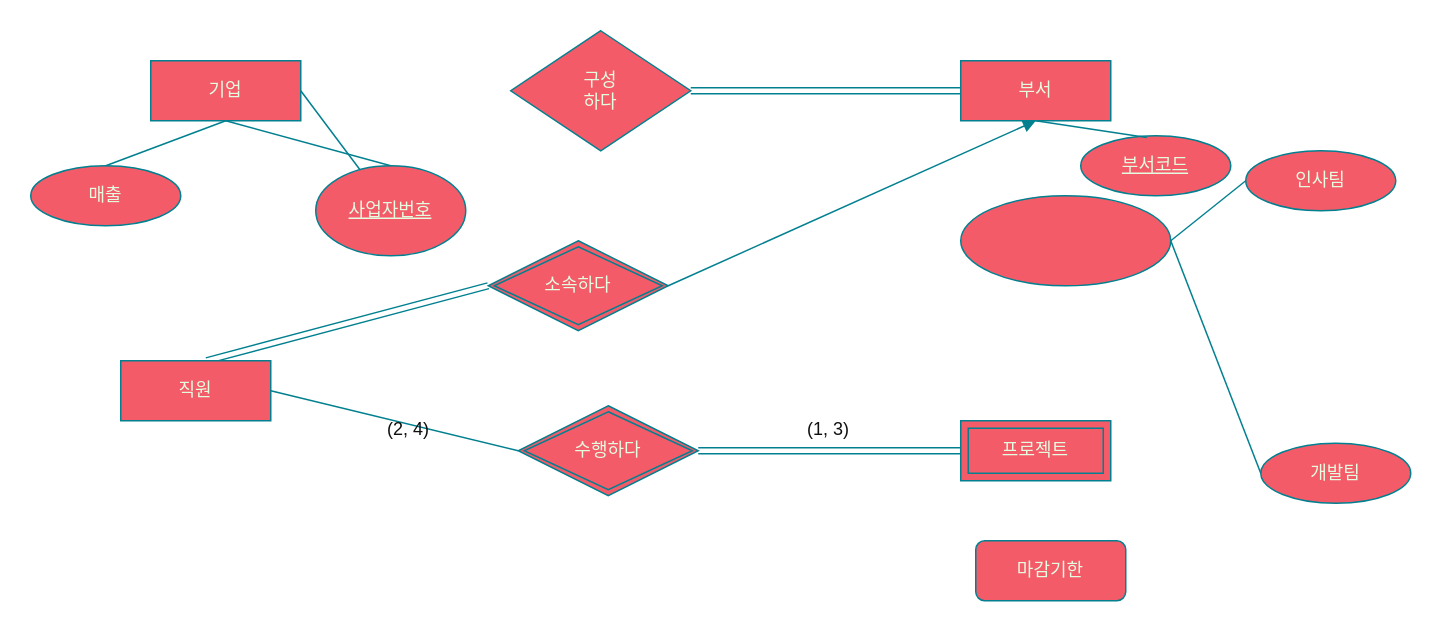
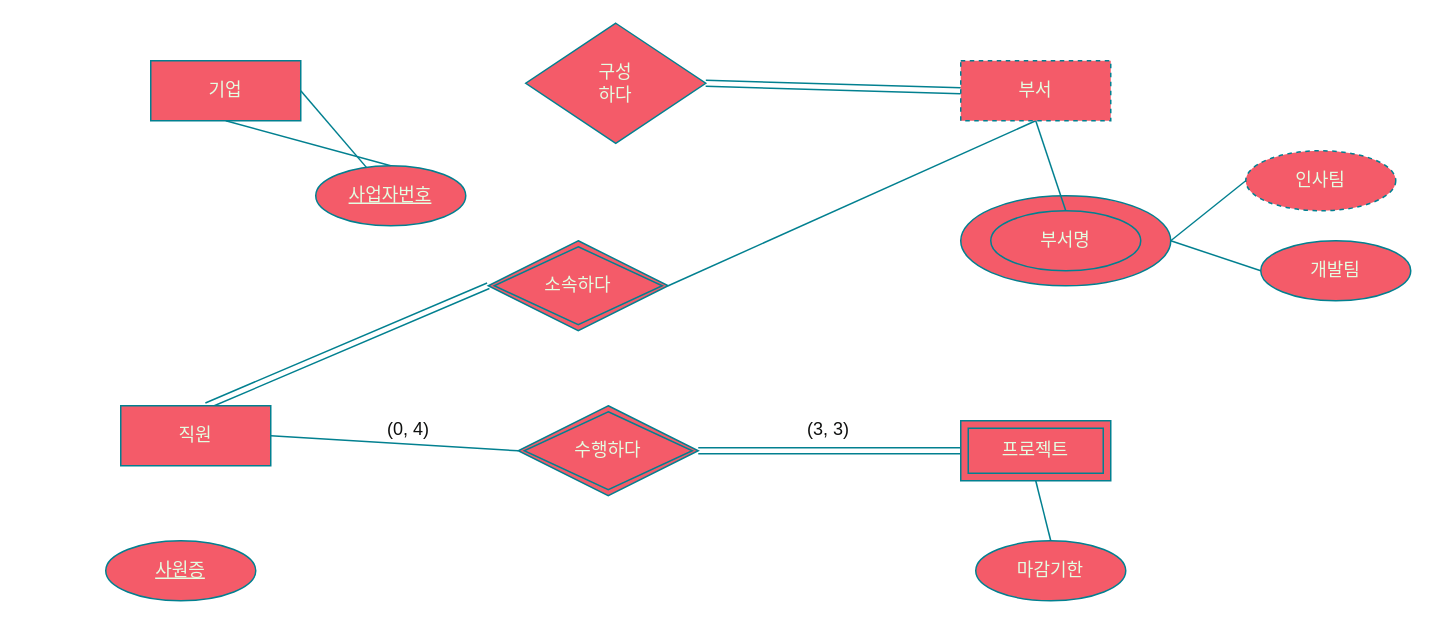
(601, 91) -> (616, 83)
(1036, 91) -> (1036, 91)
(1024, 126) -> (1028, 124)
(1092, 129) -> none
(165, 144) -> none
(1156, 166) -> none
none -> (1051, 167)
(1321, 181) -> (1321, 181)
(106, 196) -> none
(391, 211) -> (391, 196)
none -> (1066, 241)
(196, 391) -> (196, 436)
(413, 429) -> (413, 429)
(833, 429) -> (833, 429)
(1336, 473) -> (1336, 271)
none -> (1043, 511)
none -> (181, 571)
(1051, 571) -> (1051, 571)
